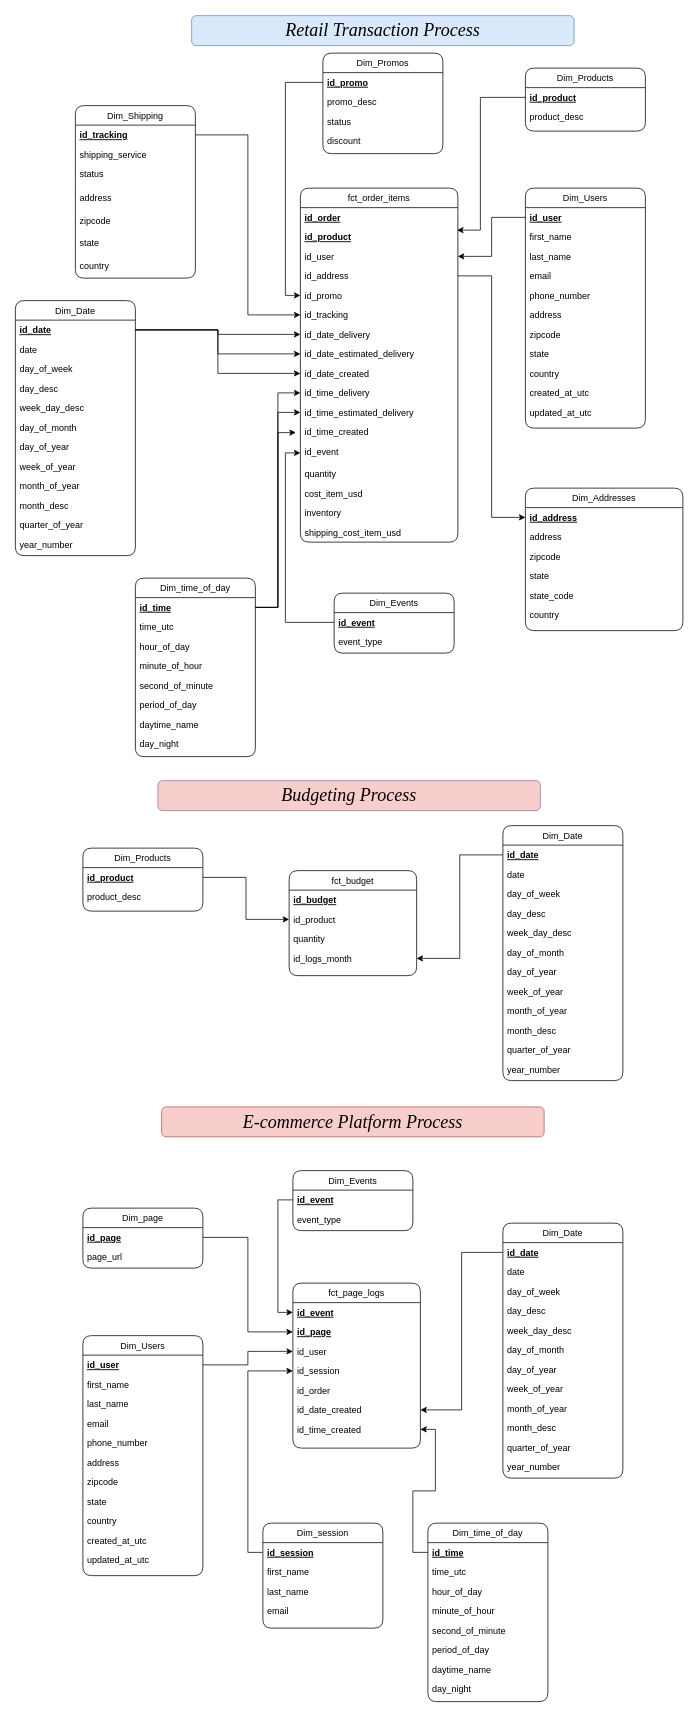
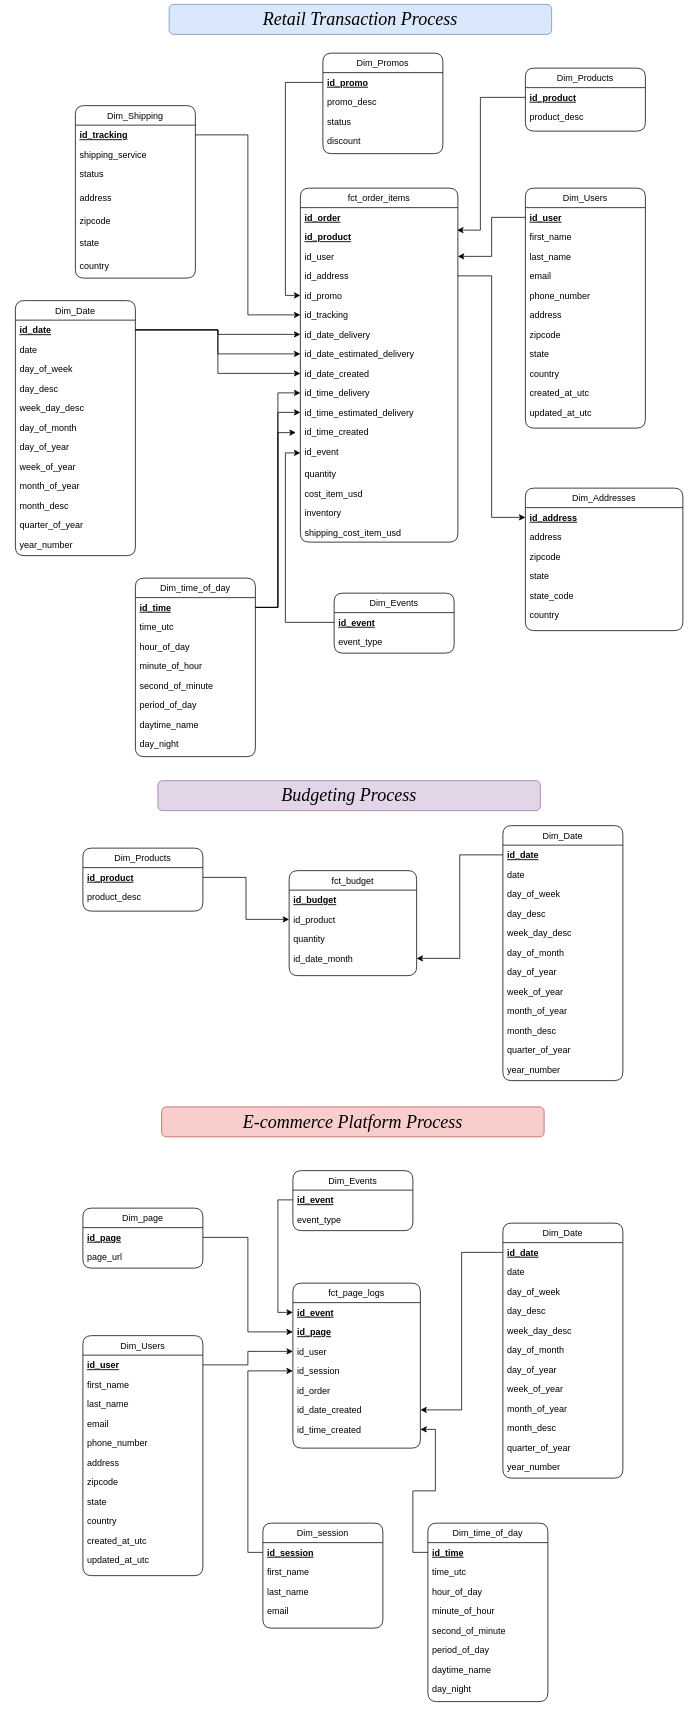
(383, 30) -> (360, 19)
(349, 795) -> (349, 795)
(324, 959) -> (325, 959)
